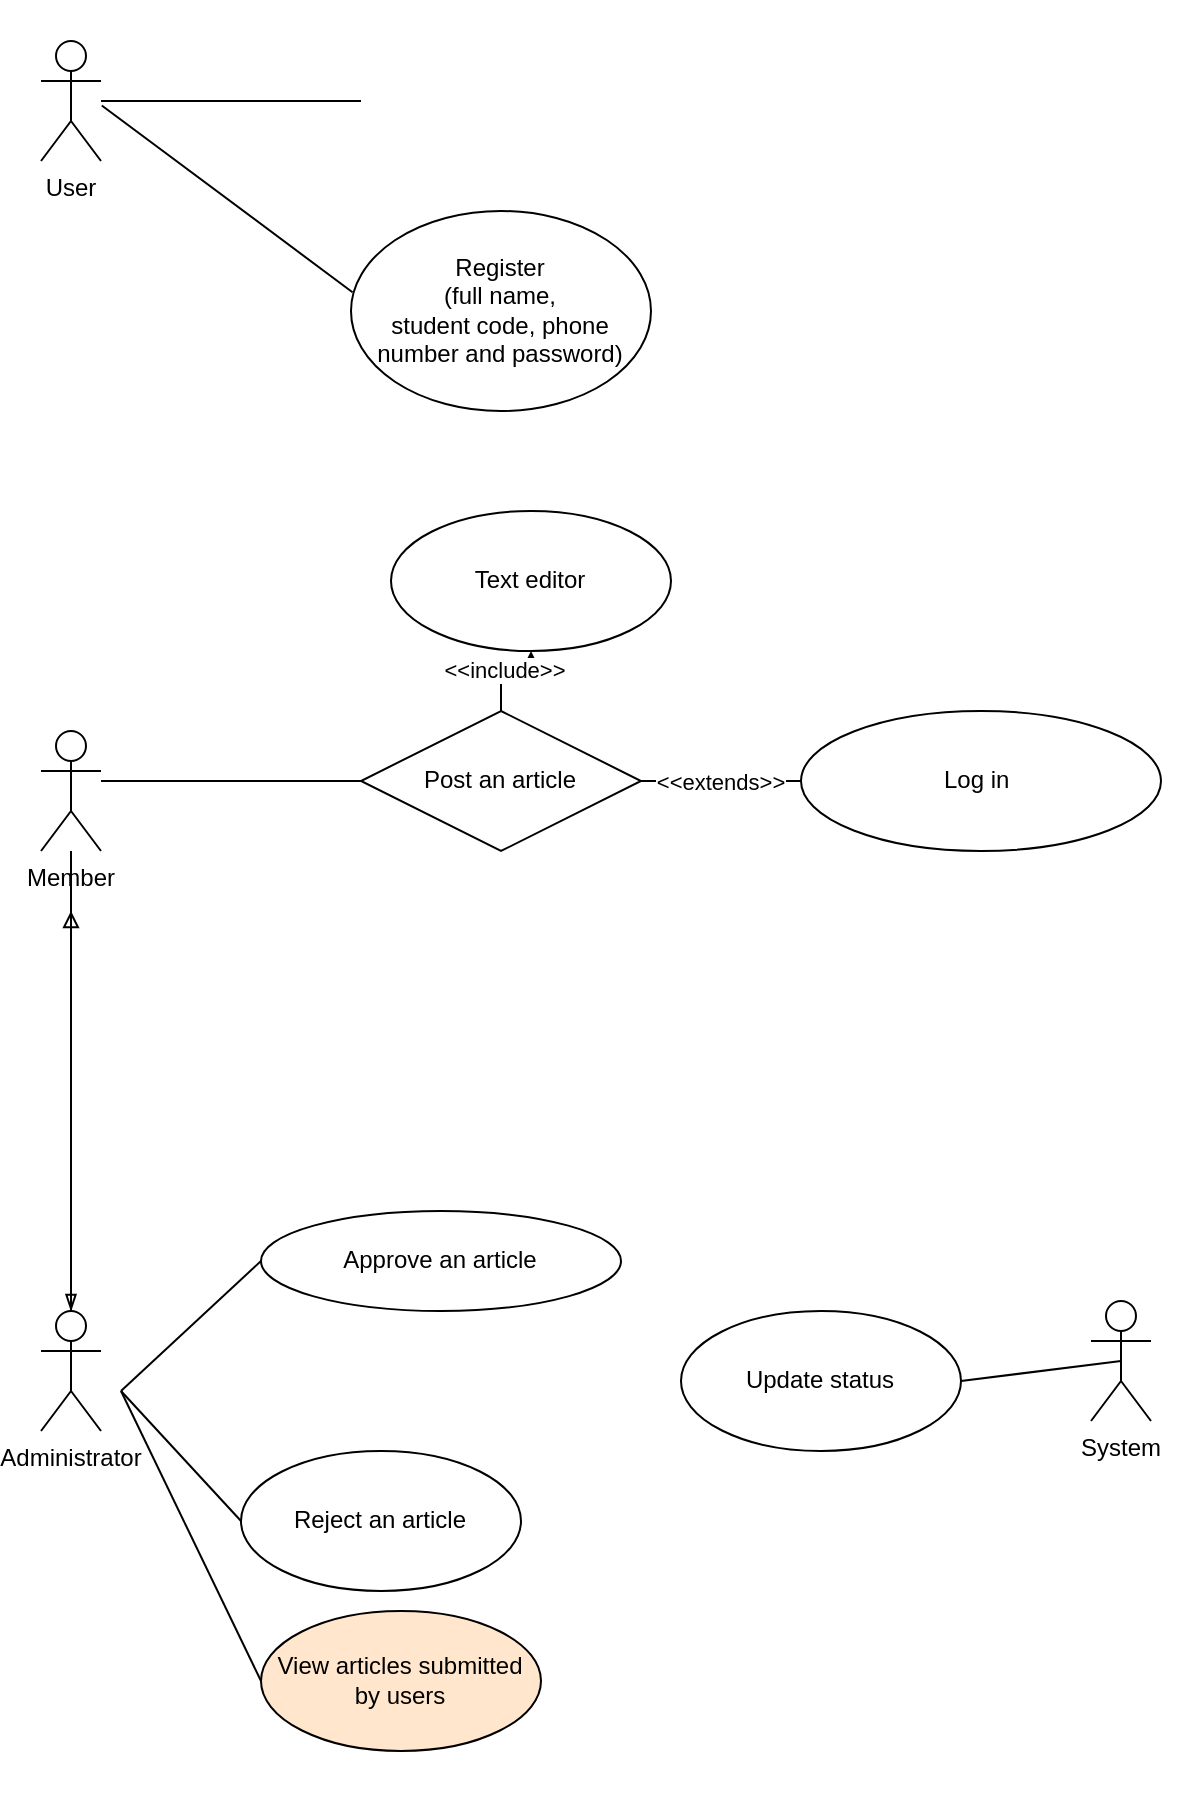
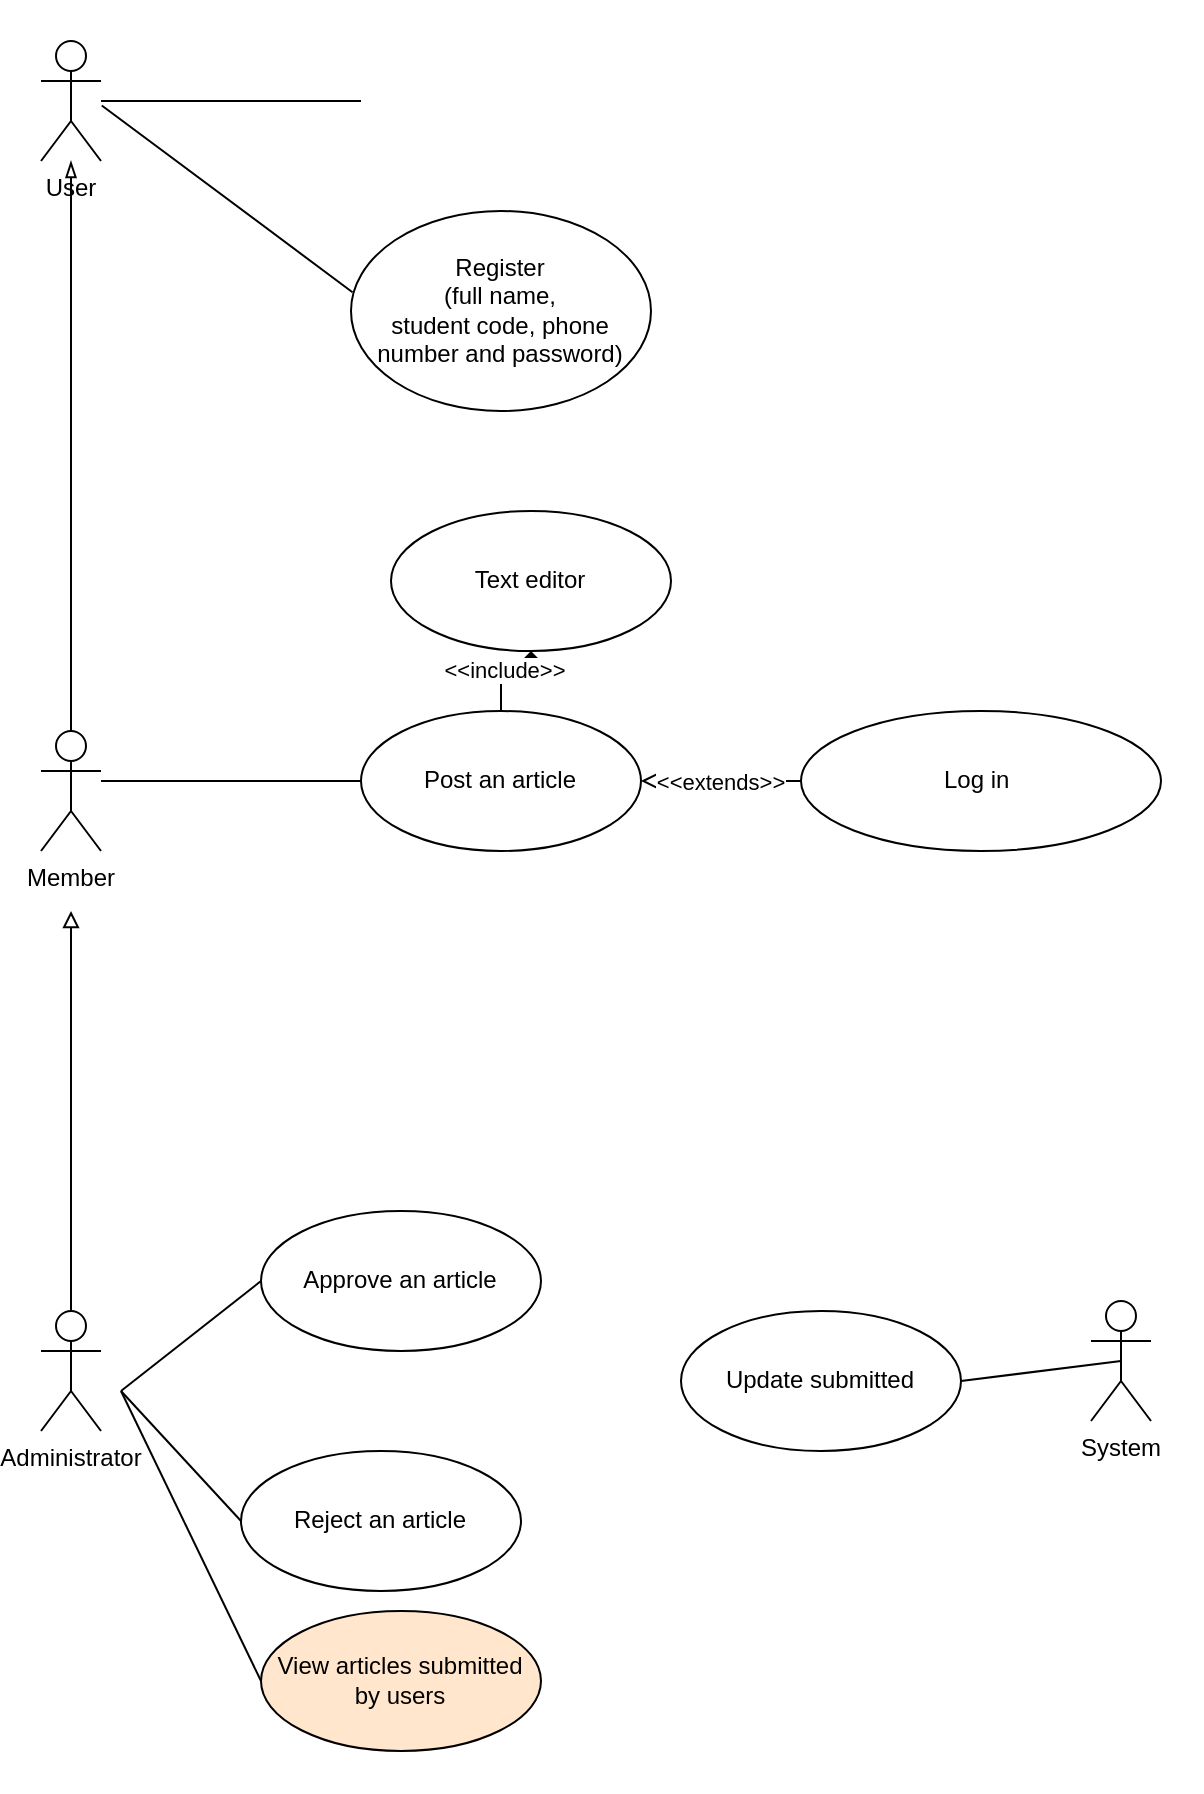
(501, 710) -> (501, 710)
(501, 781) -> (501, 781)
(649, 781) -> (657, 781)
(71, 888) -> (71, 455)
(441, 1261) -> (401, 1281)
(821, 1381) -> (821, 1381)
